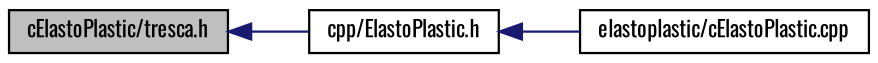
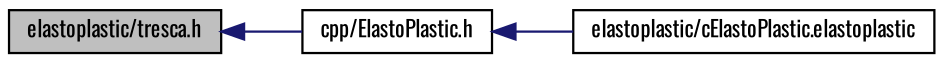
(118, 32) -> (115, 32)
(724, 32) -> (754, 32)
